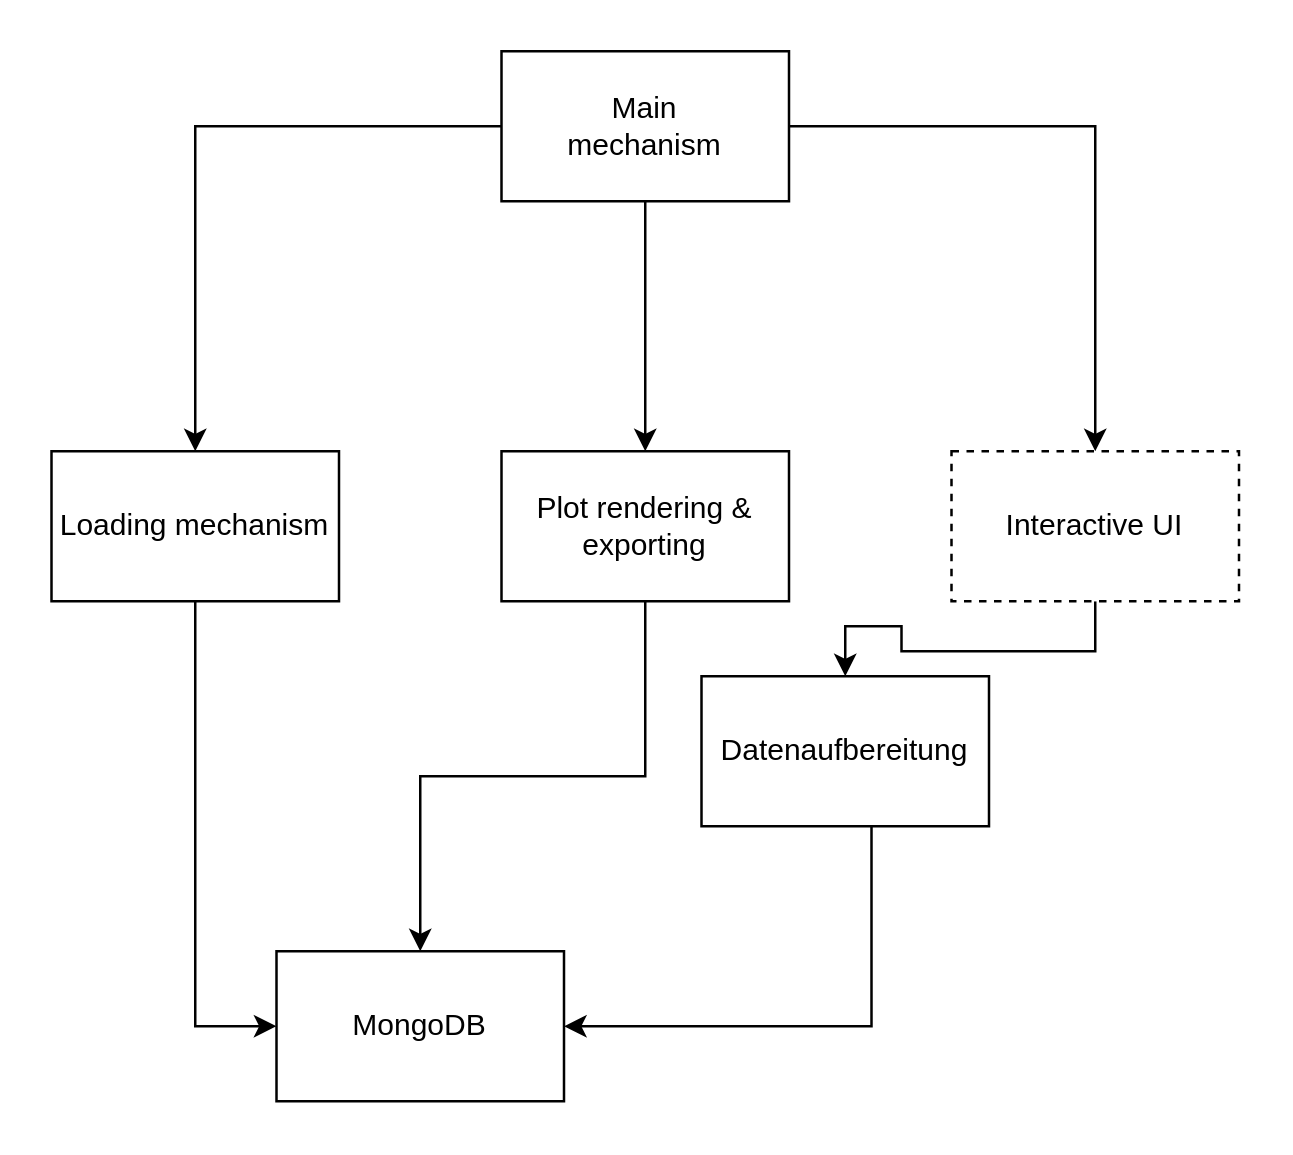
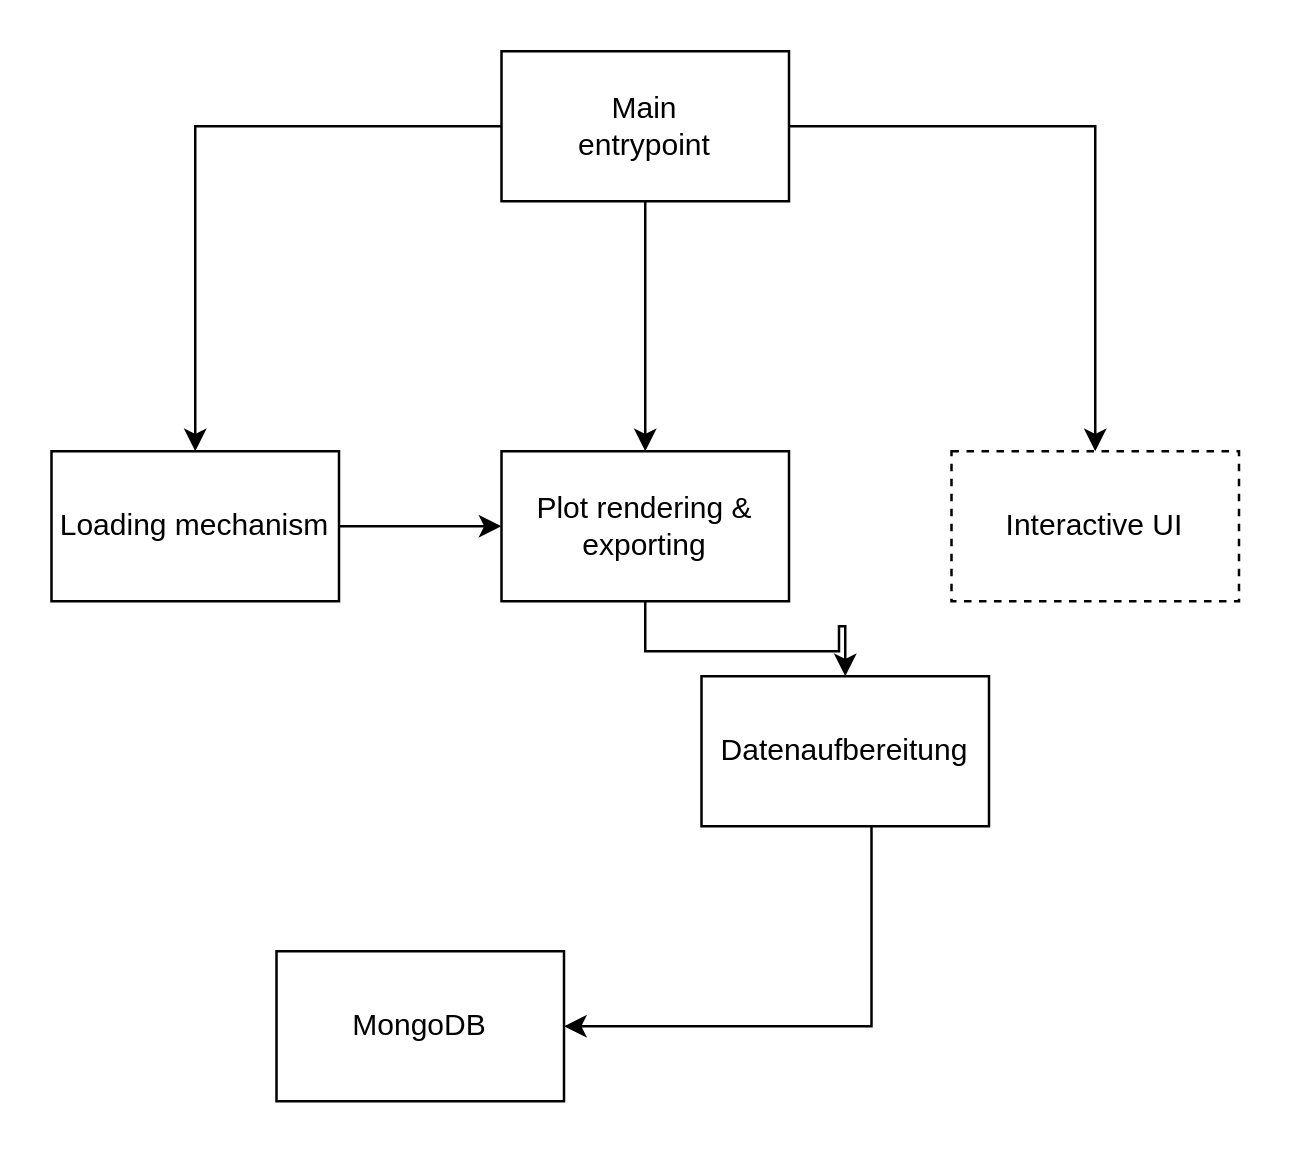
(645, 126) -> (645, 126)
(986, 651) -> none
(517, 776) -> (753, 651)
(195, 846) -> (412, 526)
